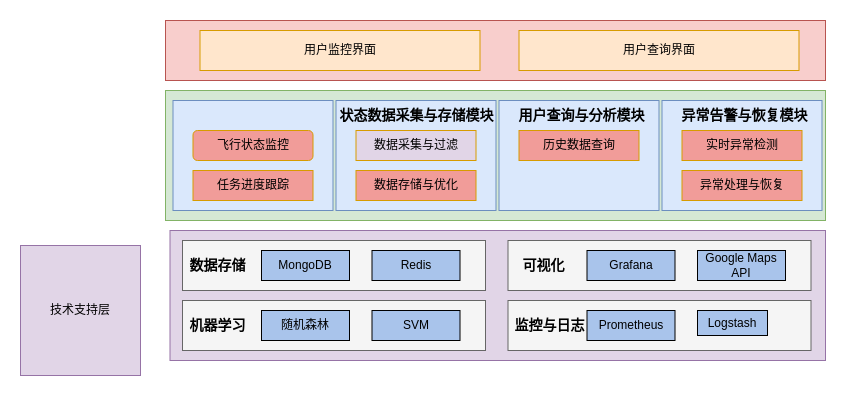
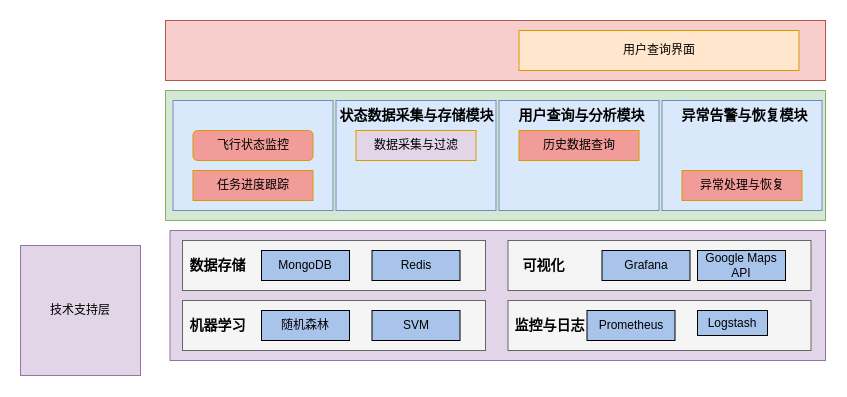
(340, 51) -> none
(742, 146) -> none
(416, 186) -> none
(631, 266) -> (646, 266)
